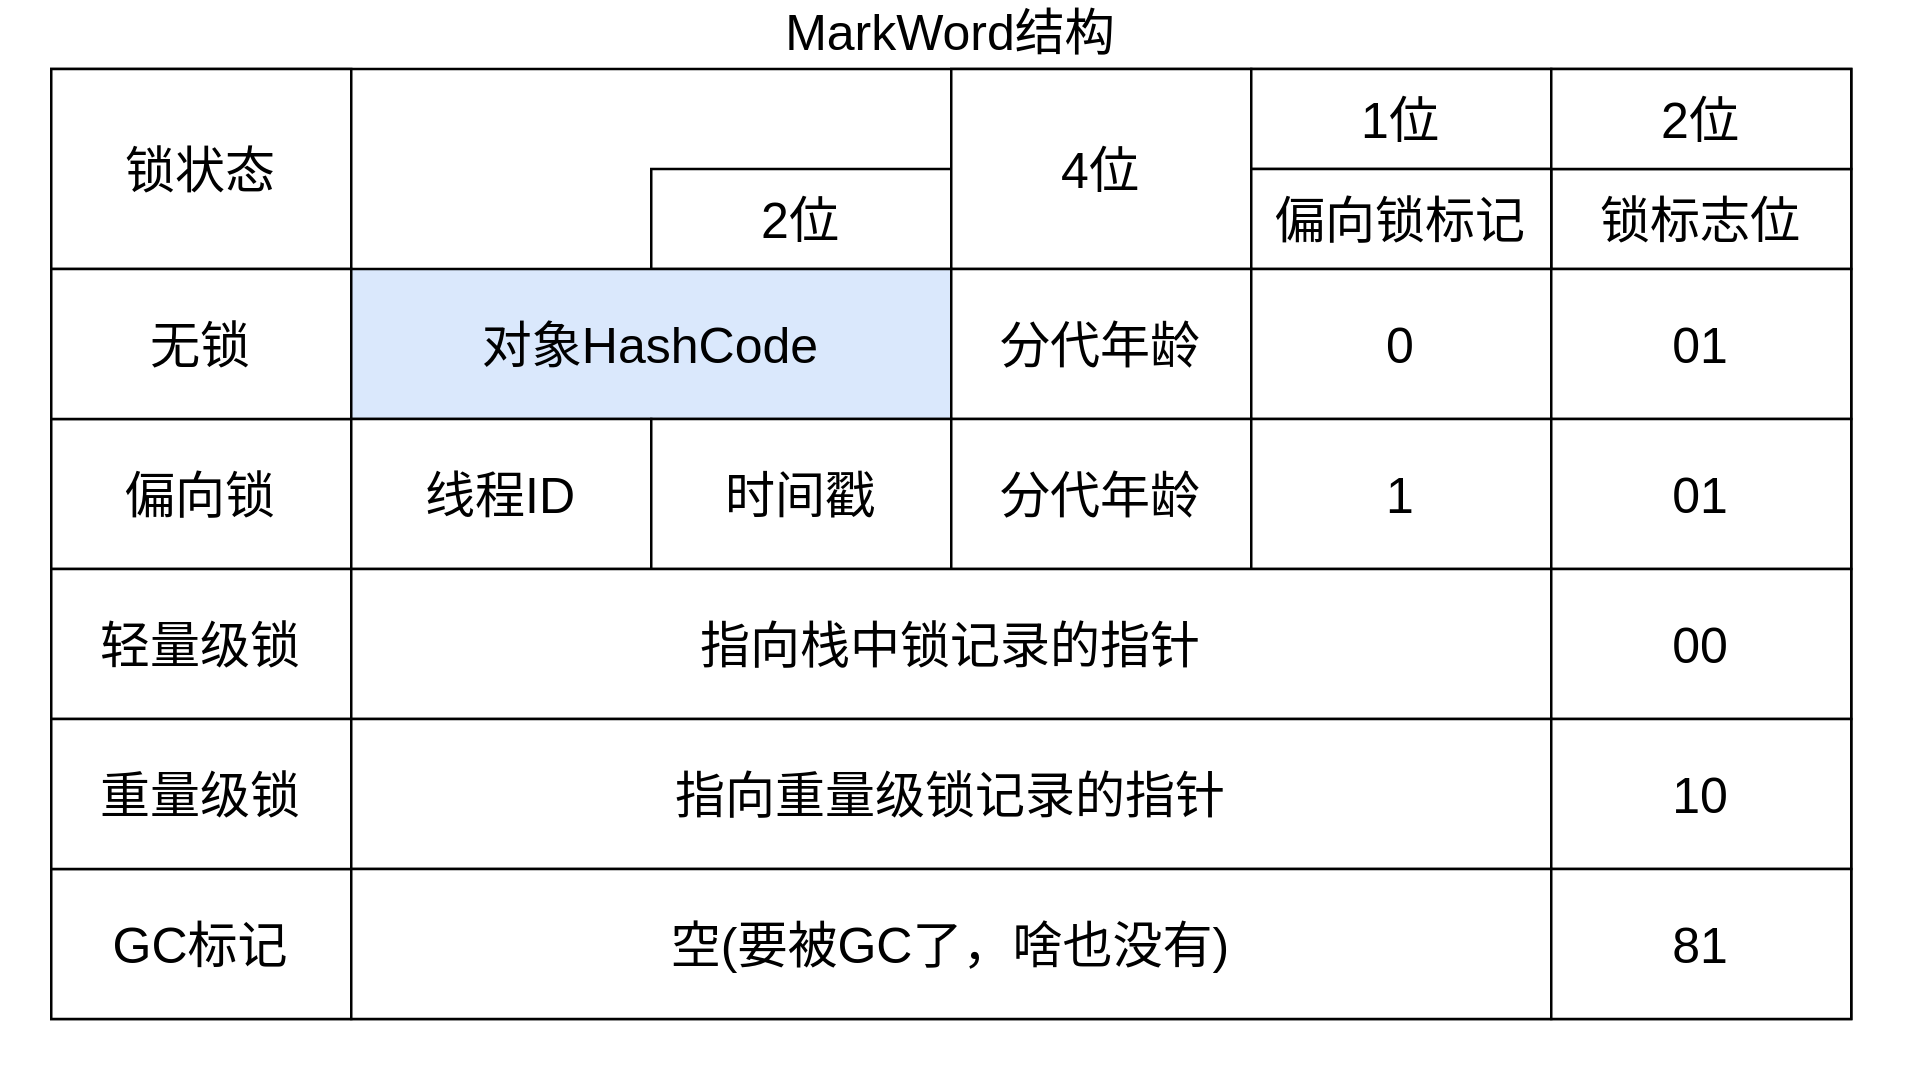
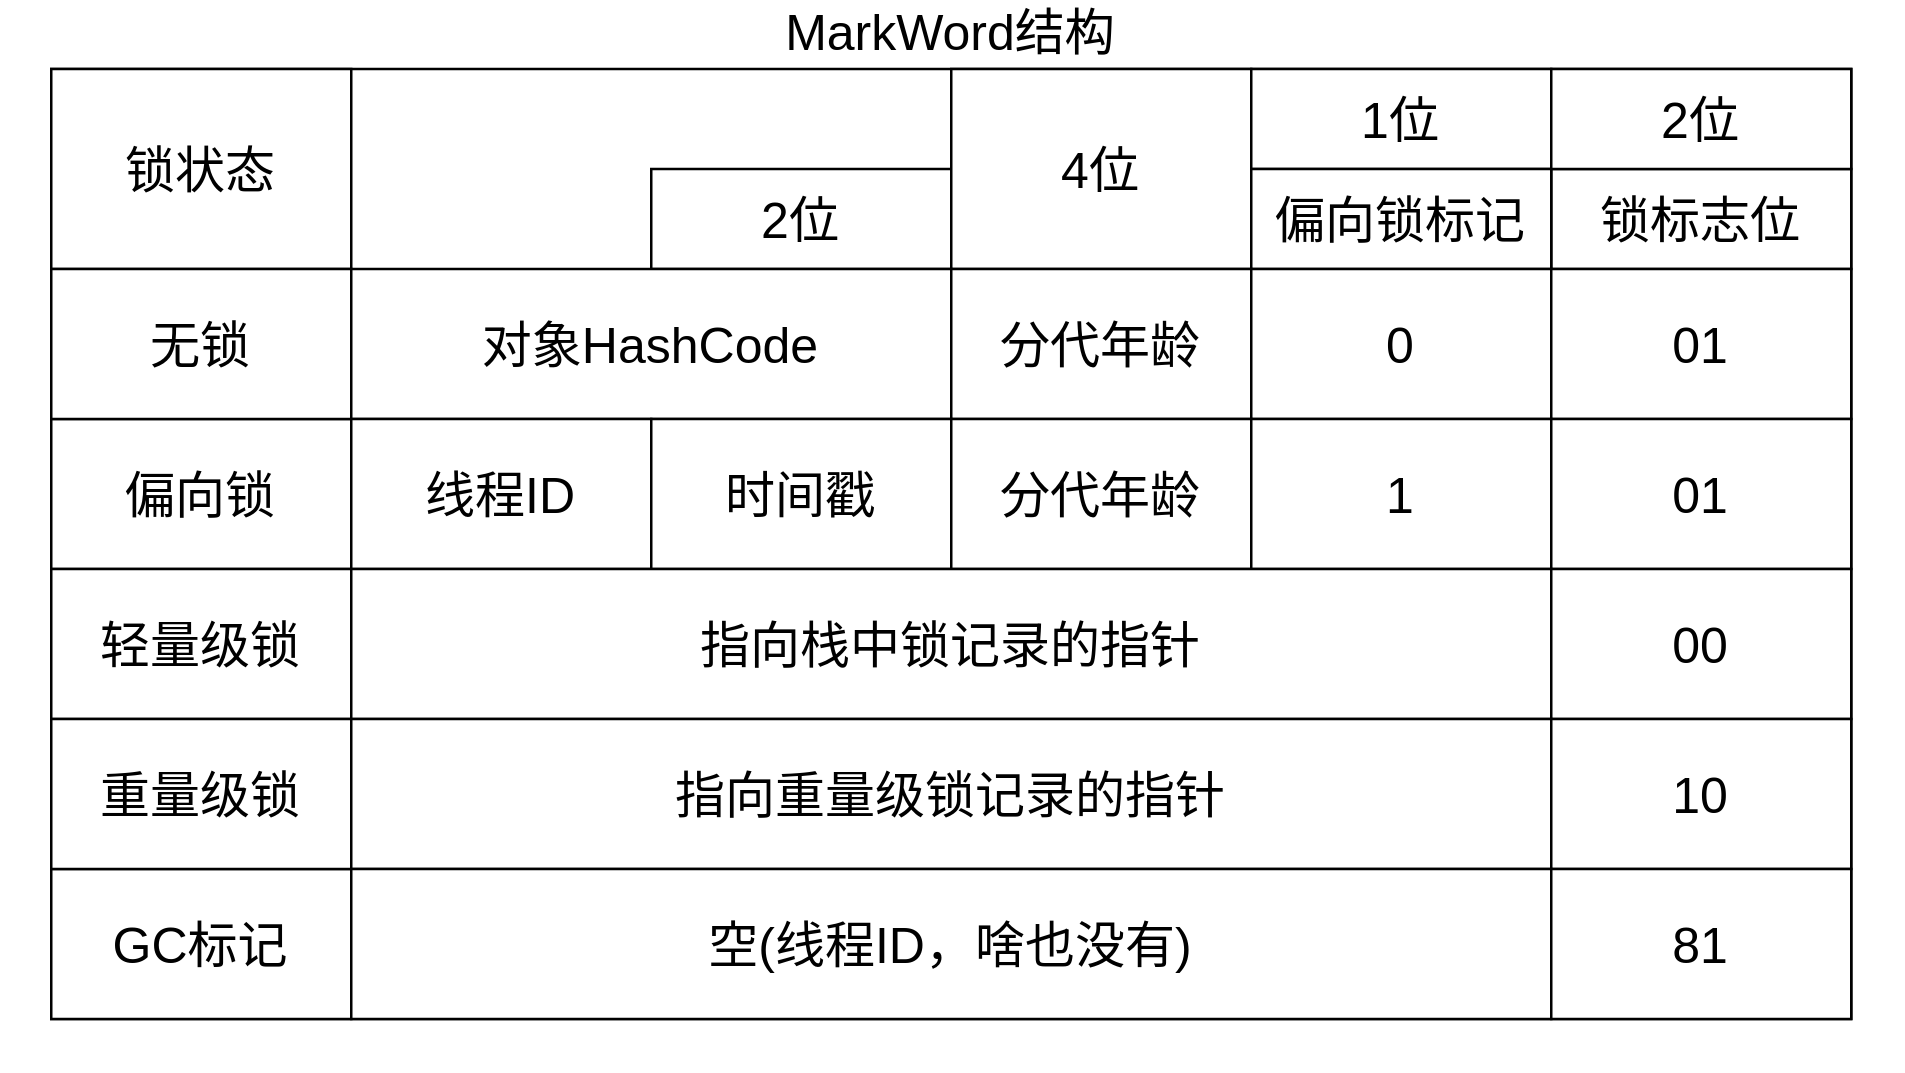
(651, 344) -> (651, 344)
(951, 944) -> (951, 944)
